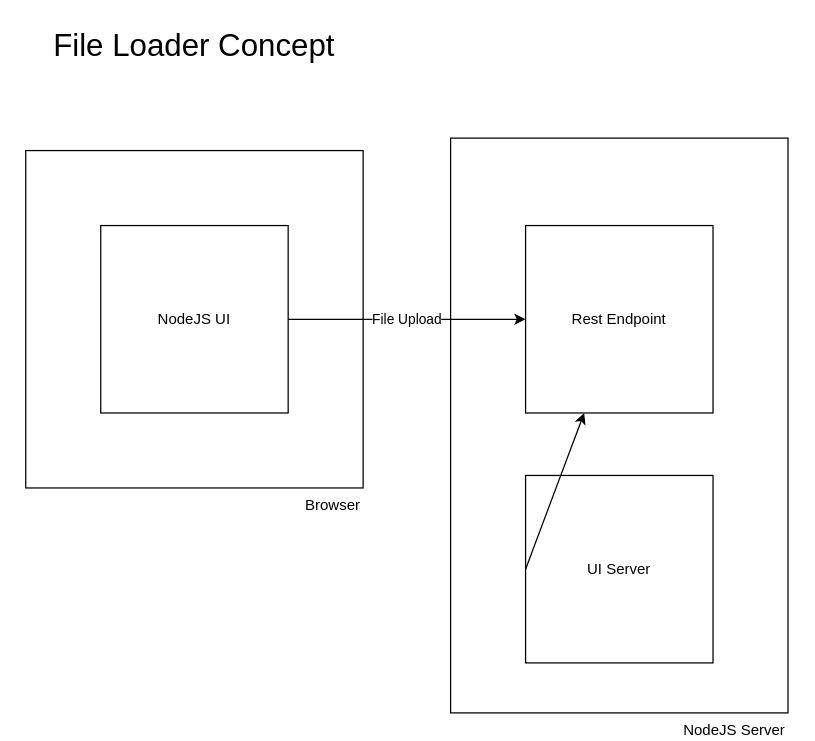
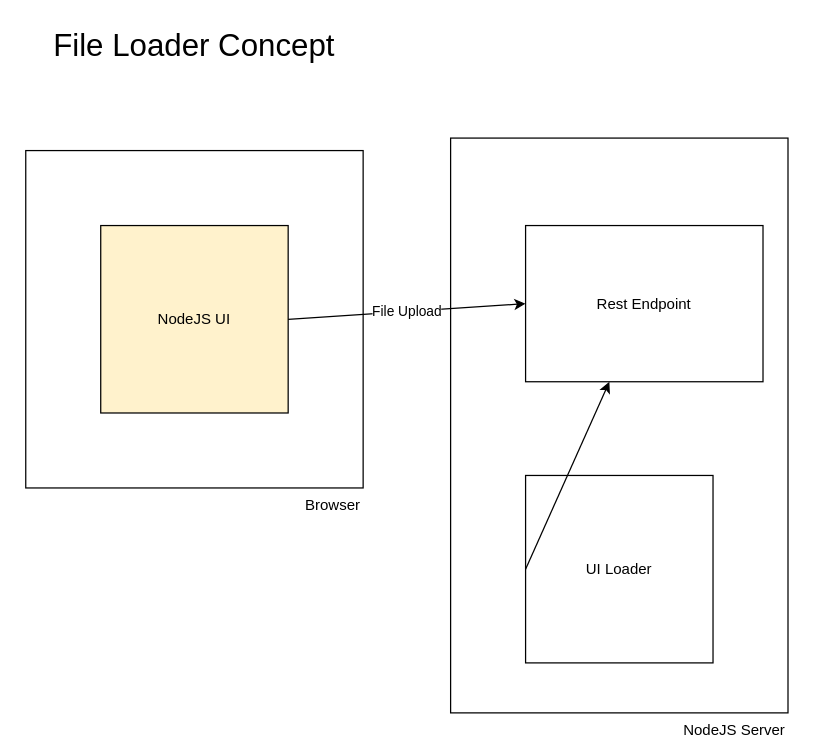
(194, 319) -> (194, 319)
(619, 319) -> (644, 304)
(619, 569) -> (619, 569)
